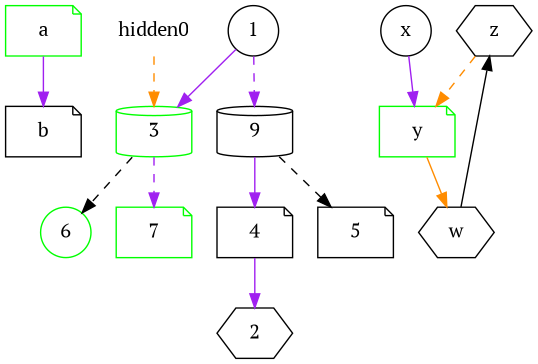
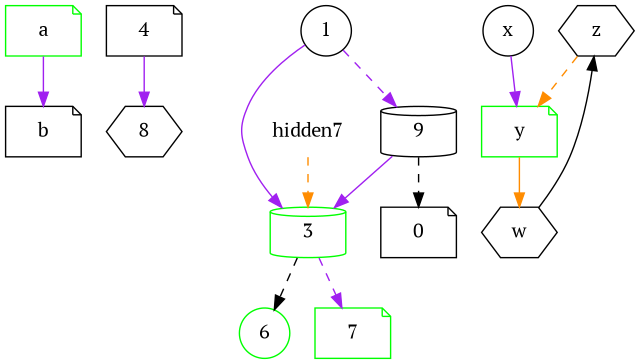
(154, 31) -> (308, 132)
(255, 175) -> (369, 177)
(356, 232) -> (419, 232)
(255, 333) -> (144, 132)
